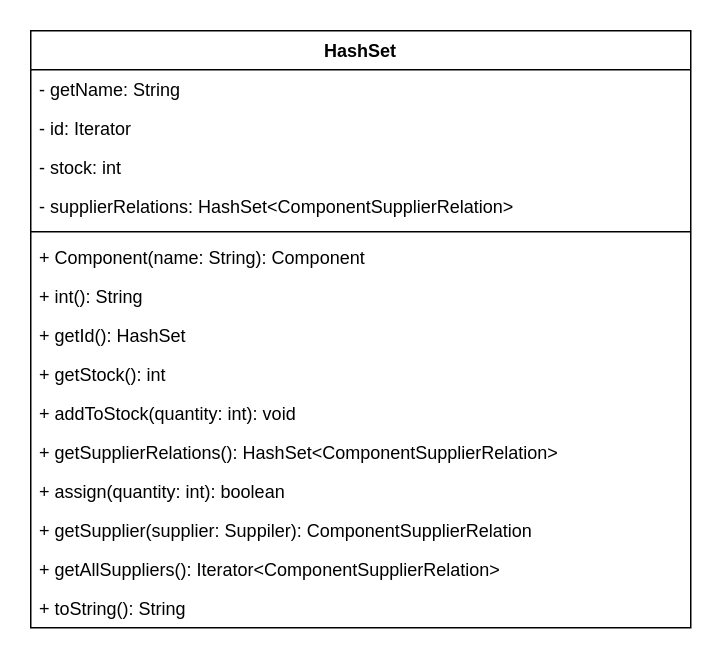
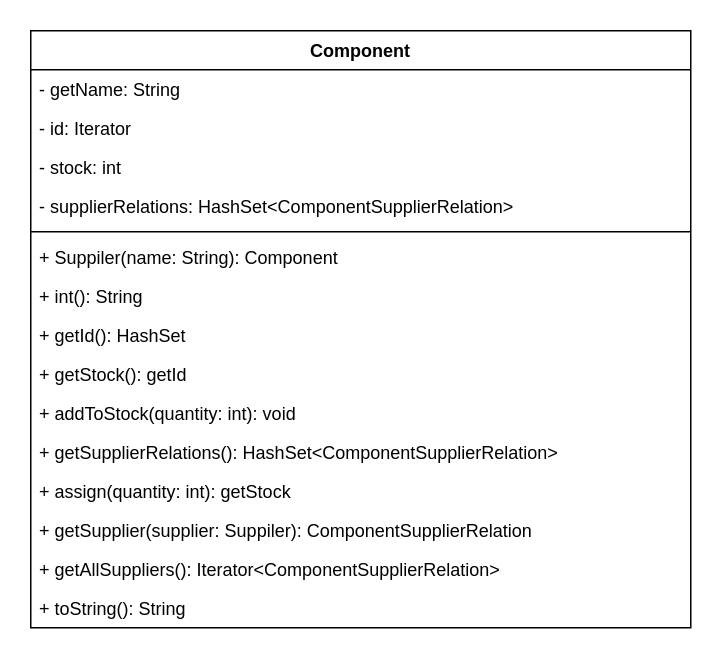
(360, 51) -> (360, 51)
(206, 258) -> (197, 258)
(115, 375) -> (128, 375)
(179, 492) -> (187, 492)
